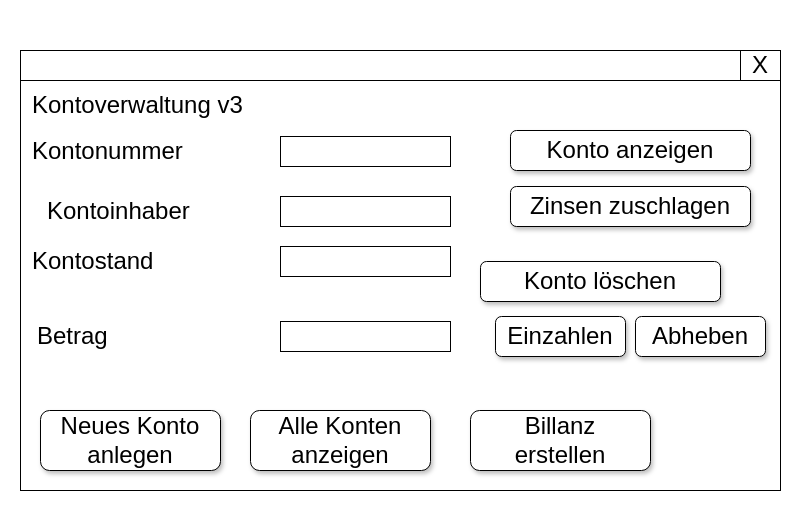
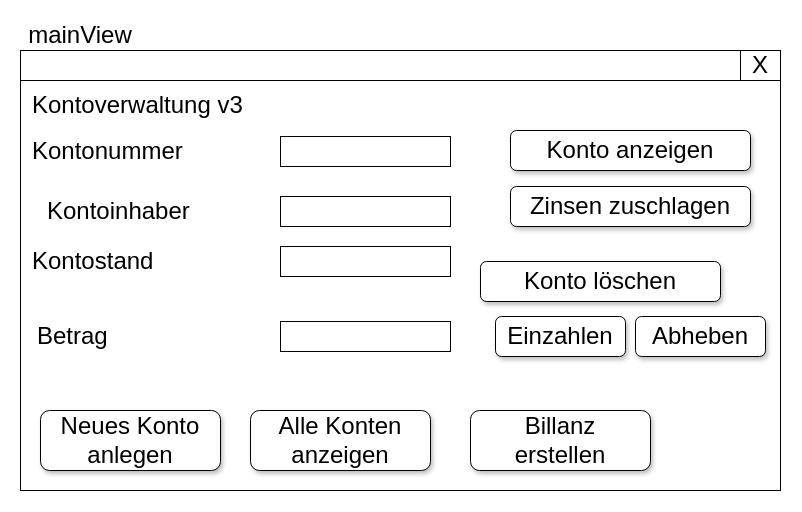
none -> (81, 36)
